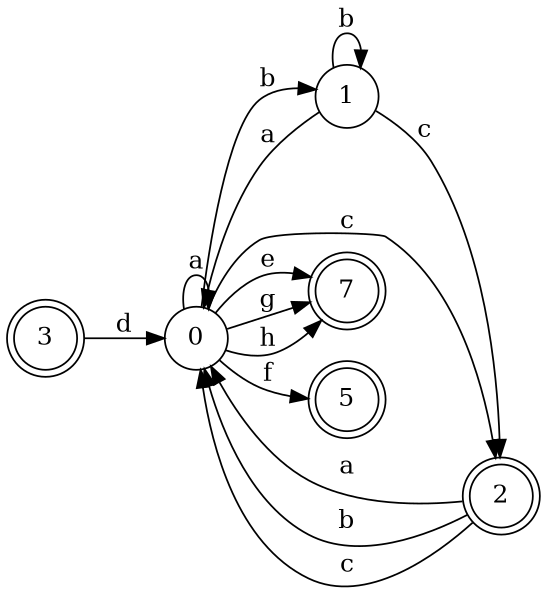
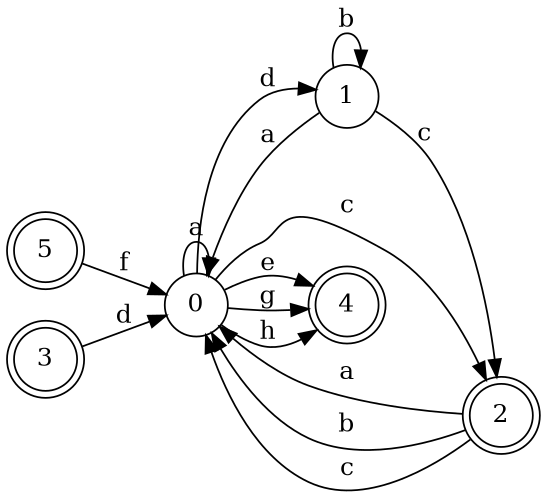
(268, 80) -> (268, 80)
(347, 291) -> (347, 305)
(252, 384) -> (116, 276)
